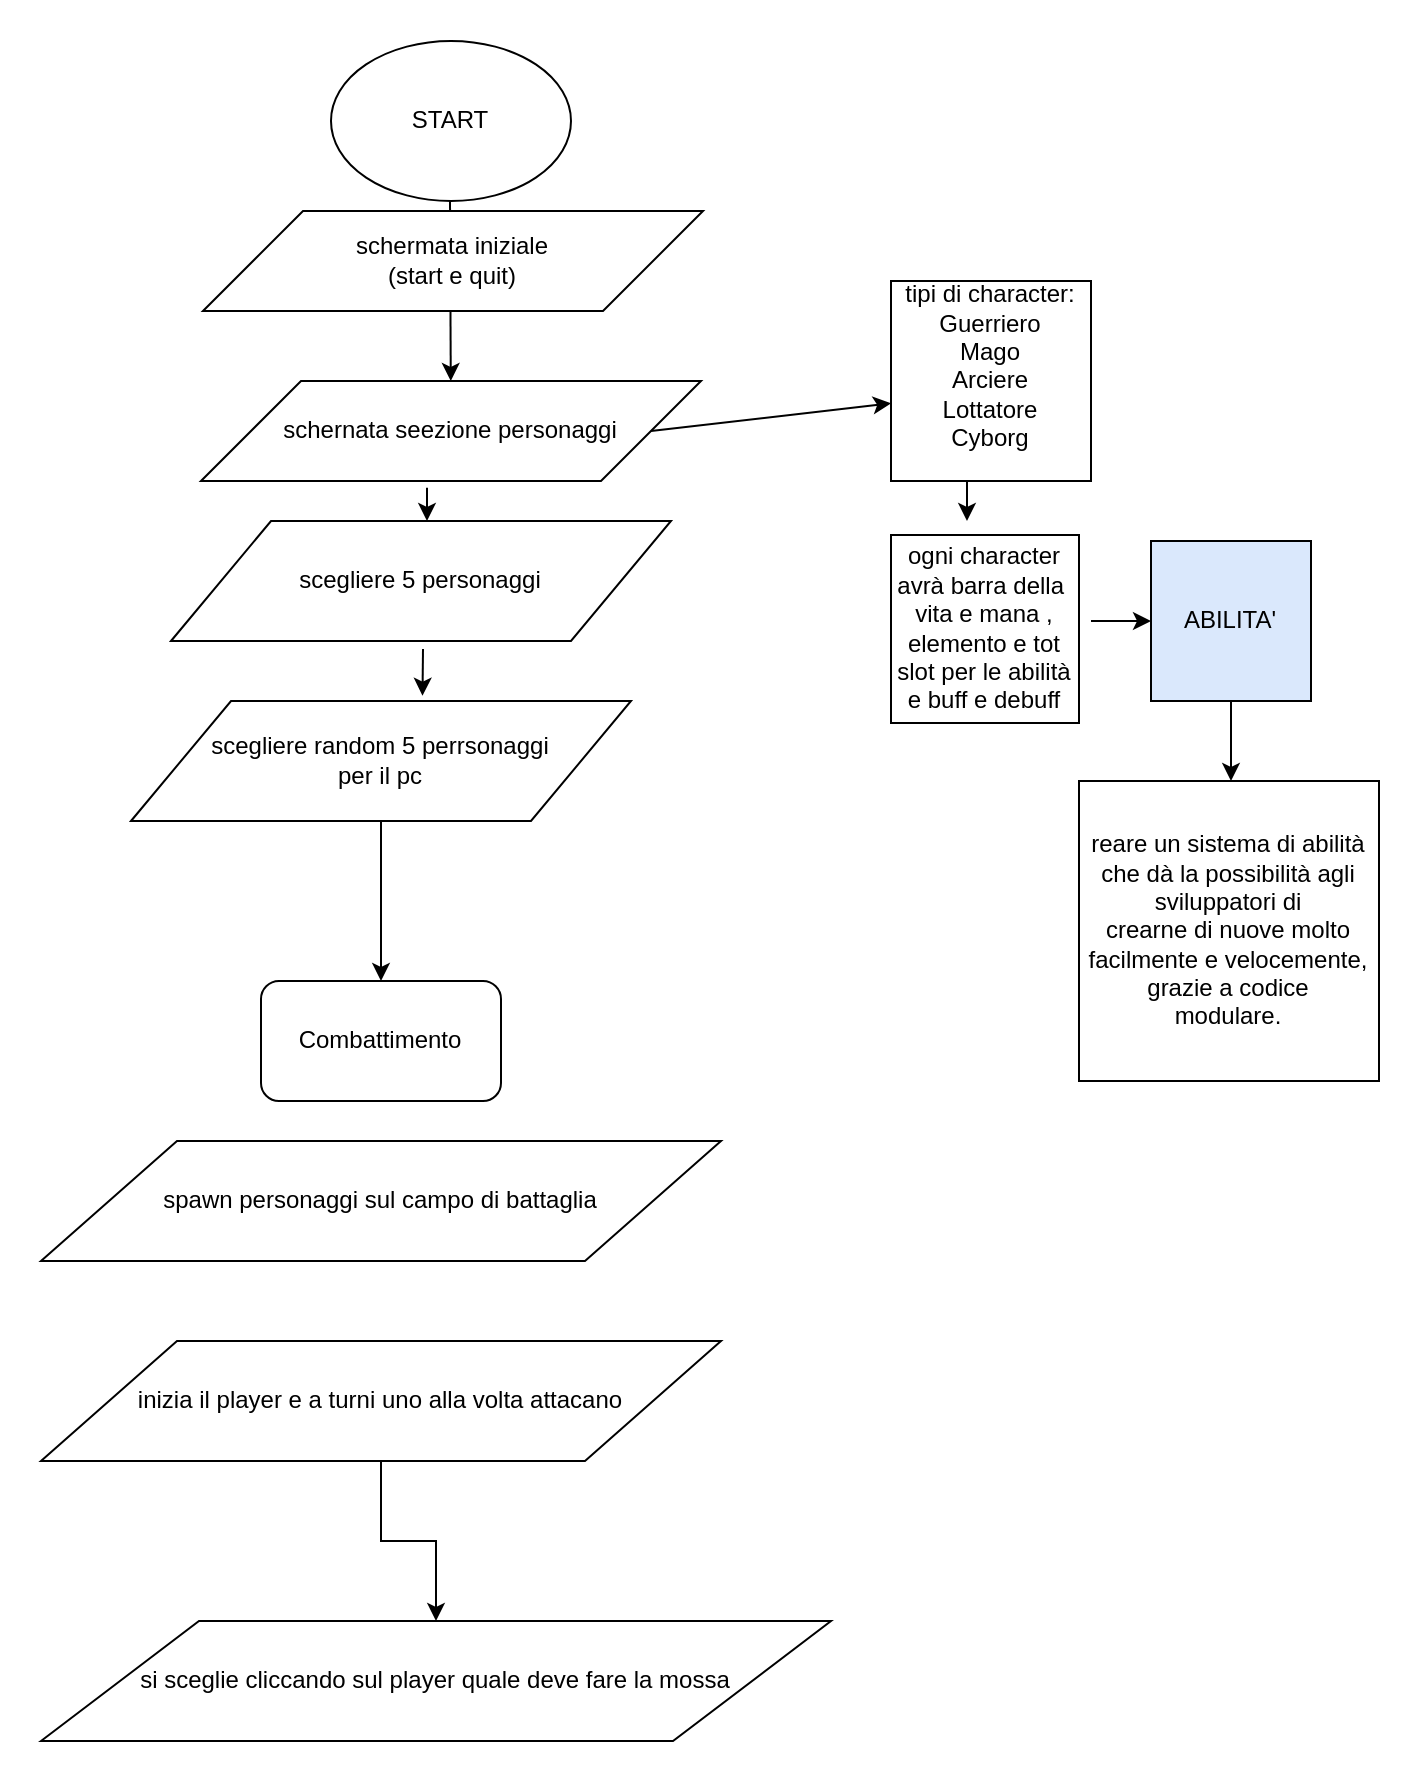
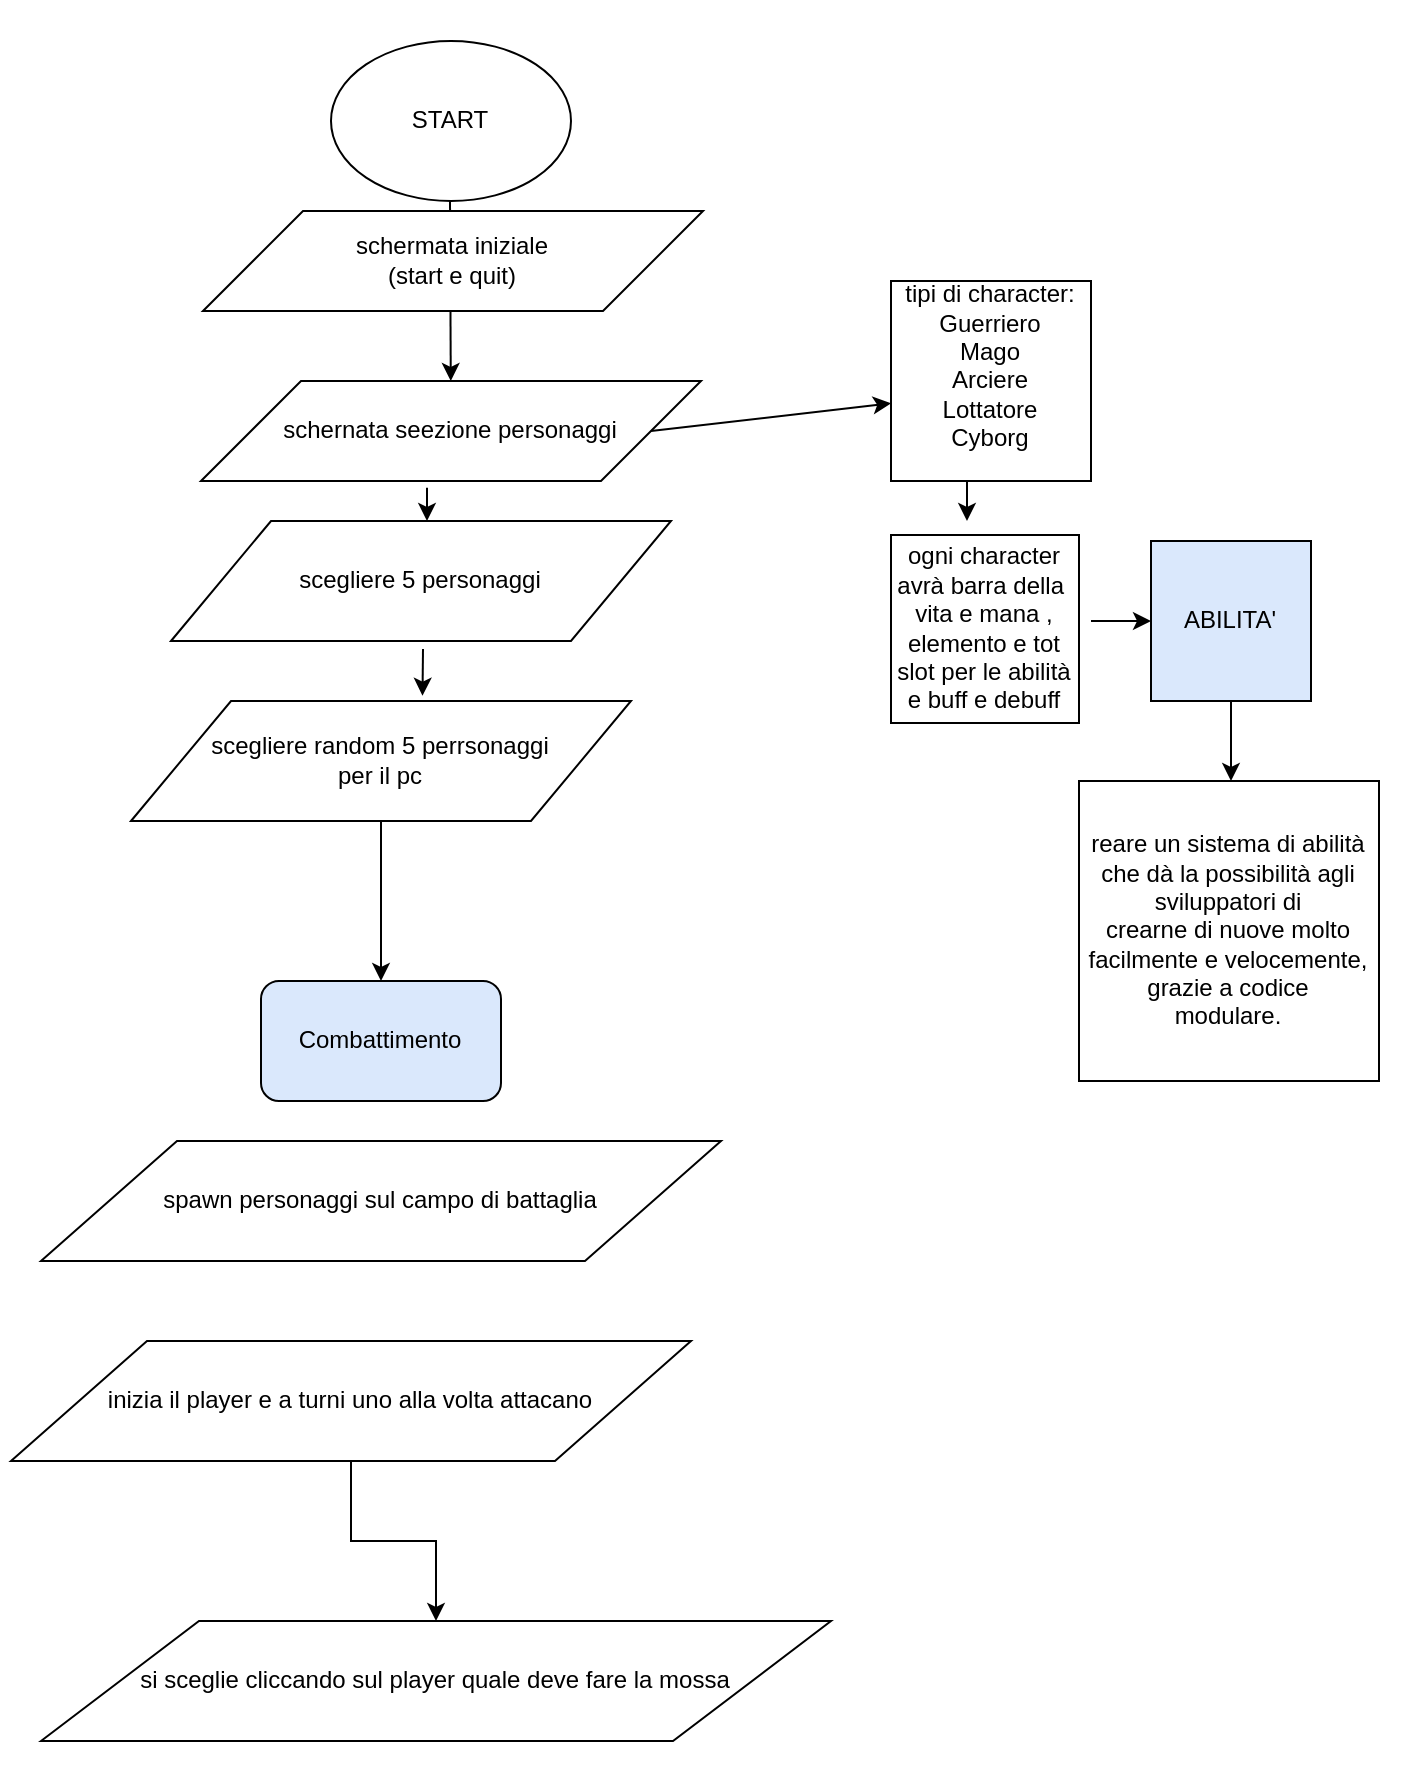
(381, 1041) -> (381, 1041)
(381, 1401) -> (351, 1401)
